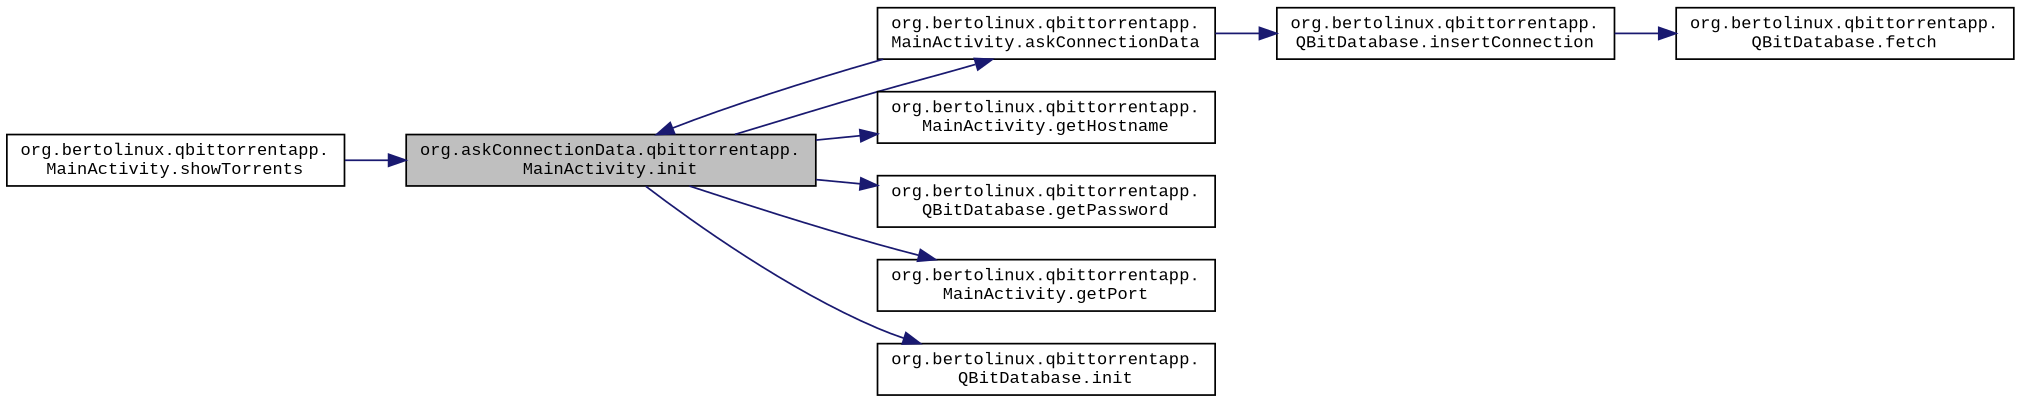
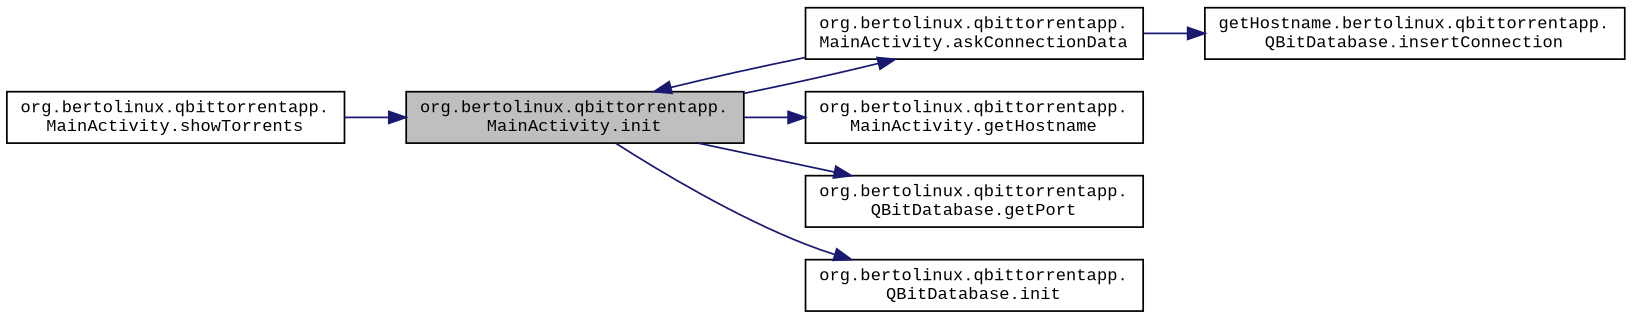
(1446, 33) -> (1415, 33)
(1845, 33) -> none
(611, 160) -> (575, 117)
(1046, 201) -> none
(1046, 285) -> (974, 201)
